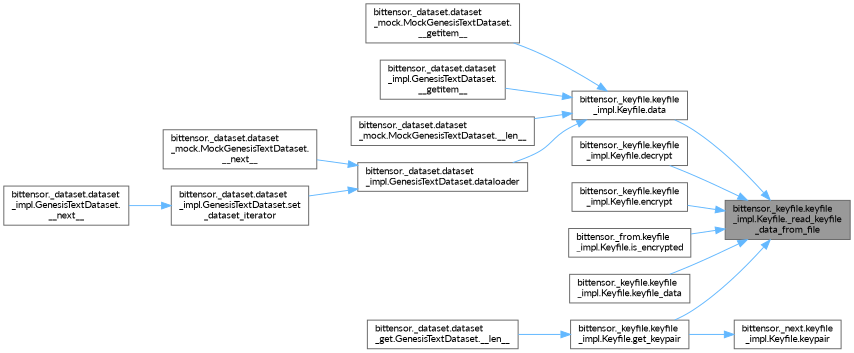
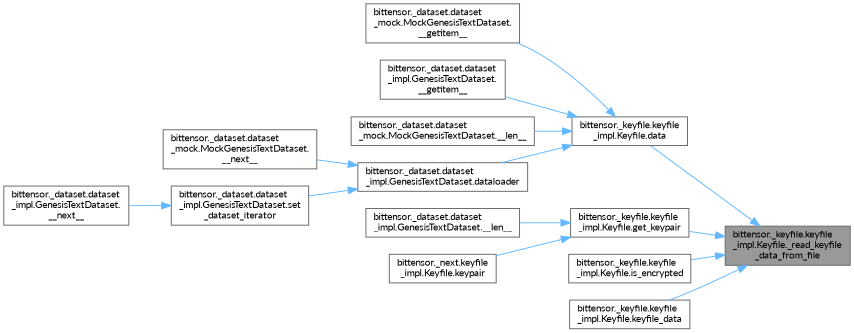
(630, 151) -> none
(630, 197) -> none
(630, 243) -> (630, 269)
(443, 334) -> (443, 223)
(707, 334) -> (529, 248)
